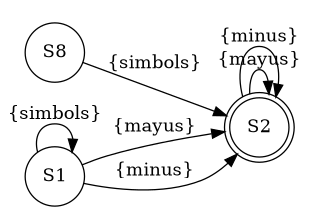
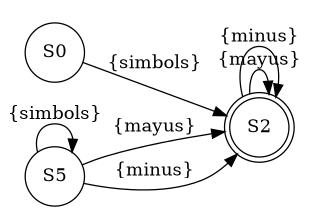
(55, 53) -> (55, 53)
(55, 176) -> (55, 176)
